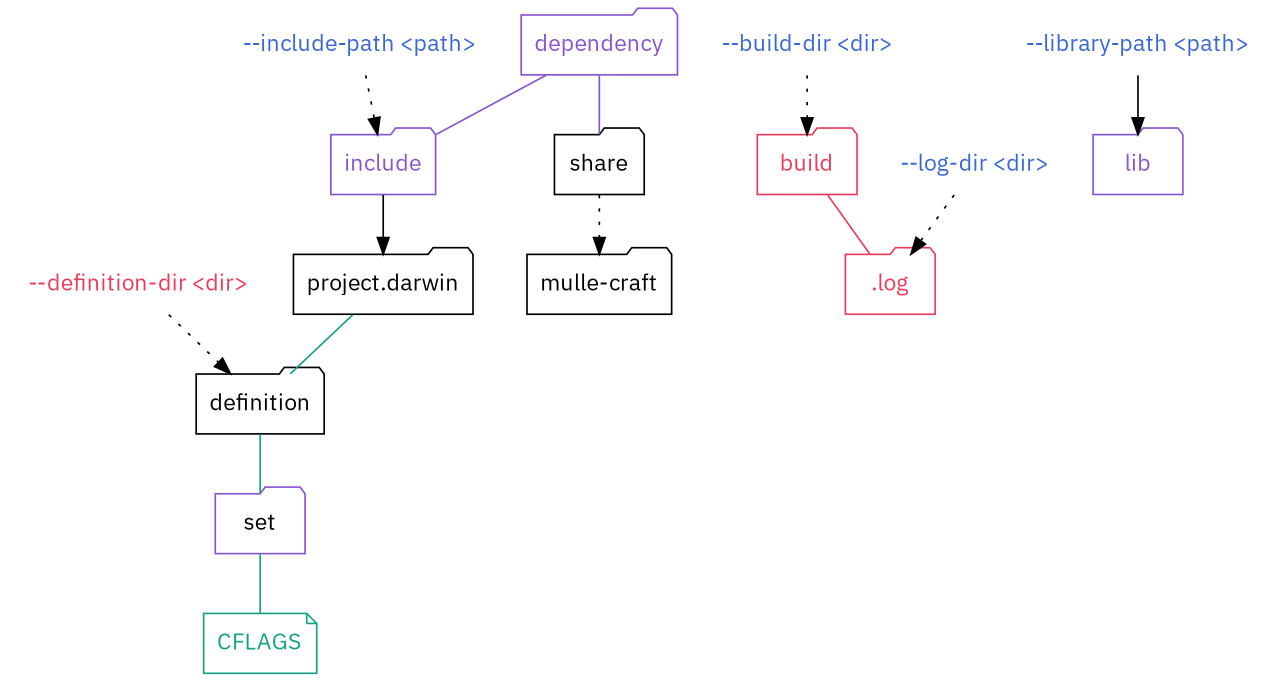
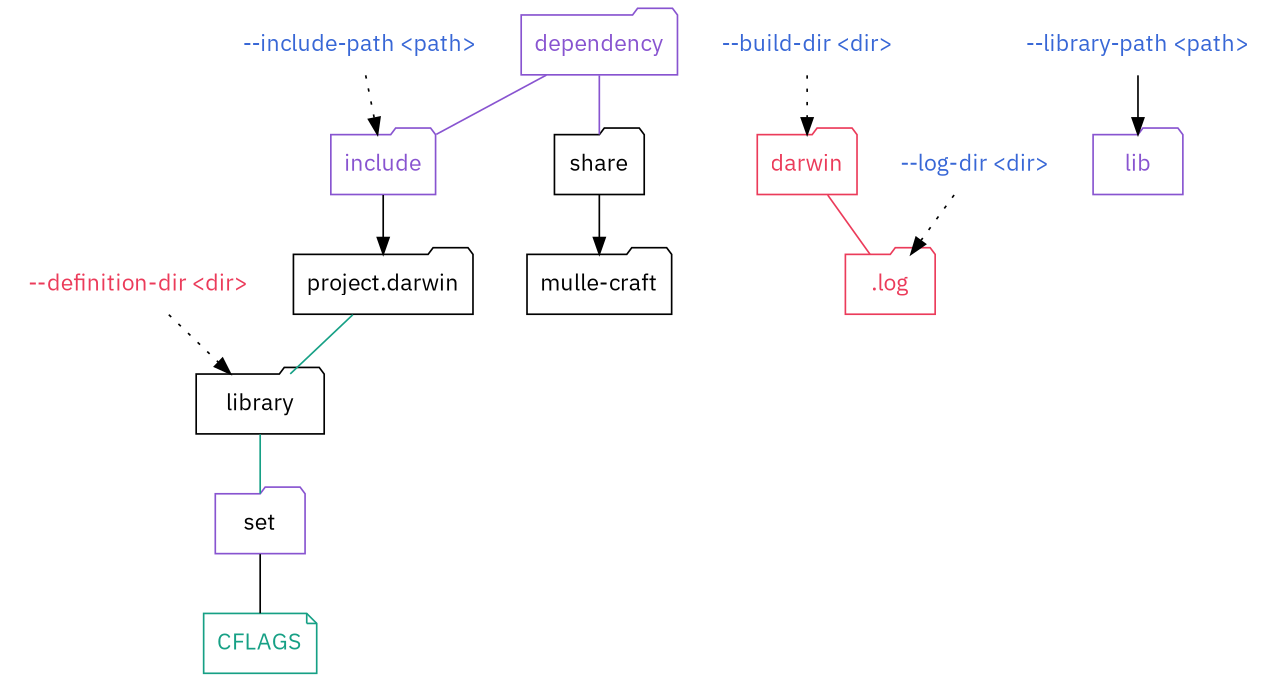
(807, 165) -> (807, 165)
(599, 216) -> (599, 216)
(260, 404) -> (260, 404)
(260, 584) -> (260, 584)
